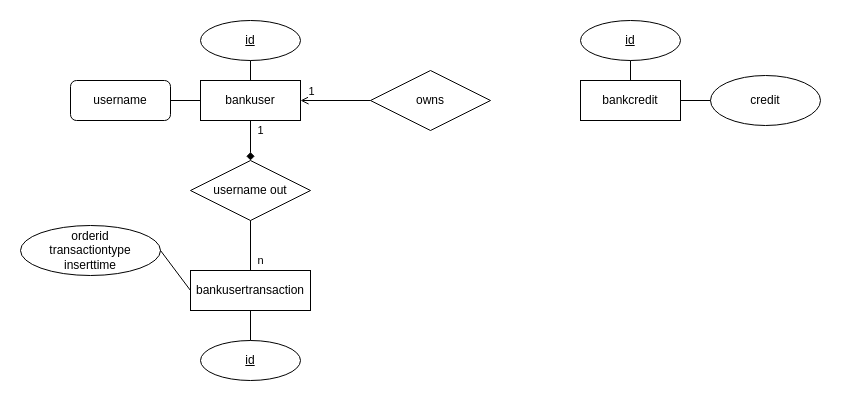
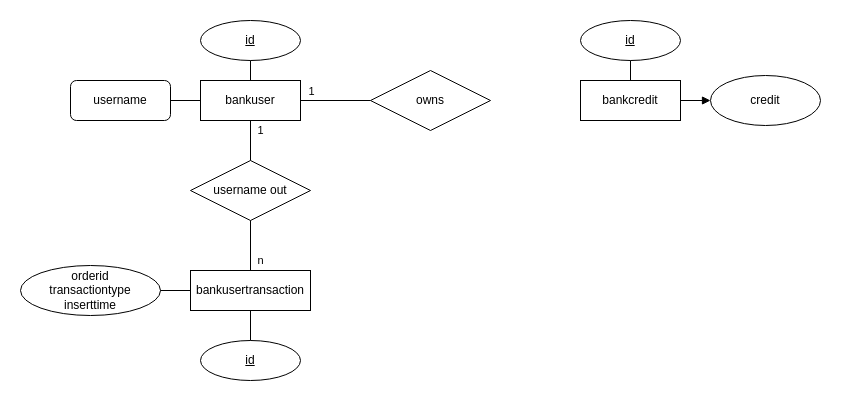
(306, 101) -> (306, 101)
(704, 101) -> (701, 101)
(251, 152) -> (251, 156)
(91, 251) -> (91, 291)
